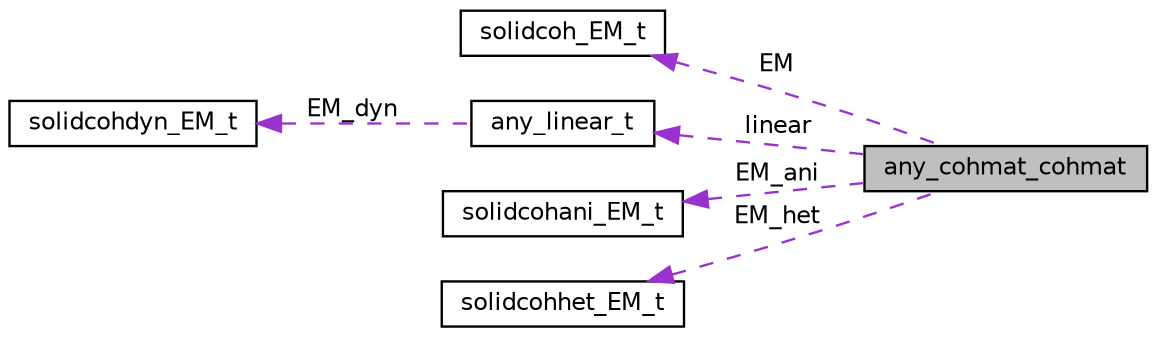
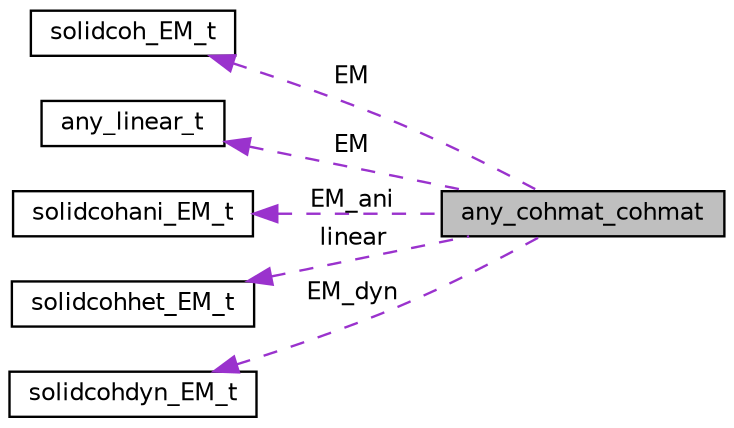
(376, 124) -> (392, 309)
(774, 127) -> (349, 146)
(774, 217) -> (349, 239)
